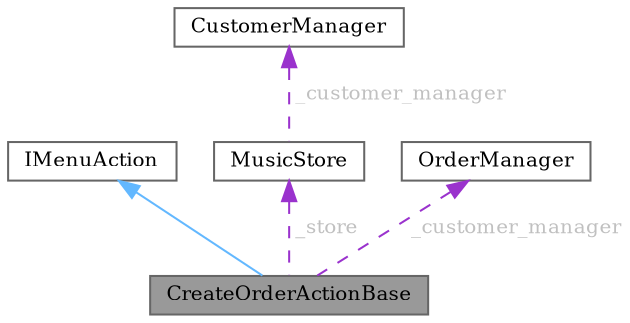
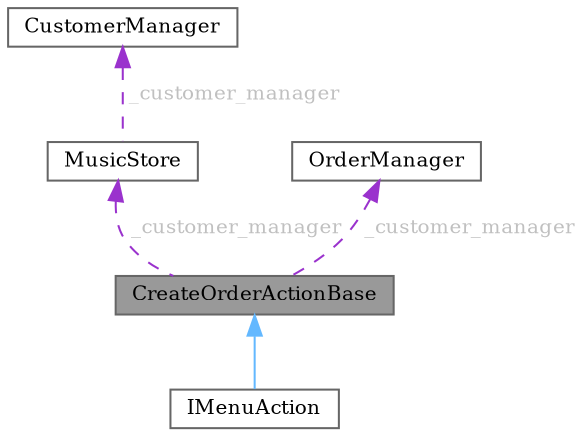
(324, 228) -> (233, 228)
(199, 234) -> (255, 363)
